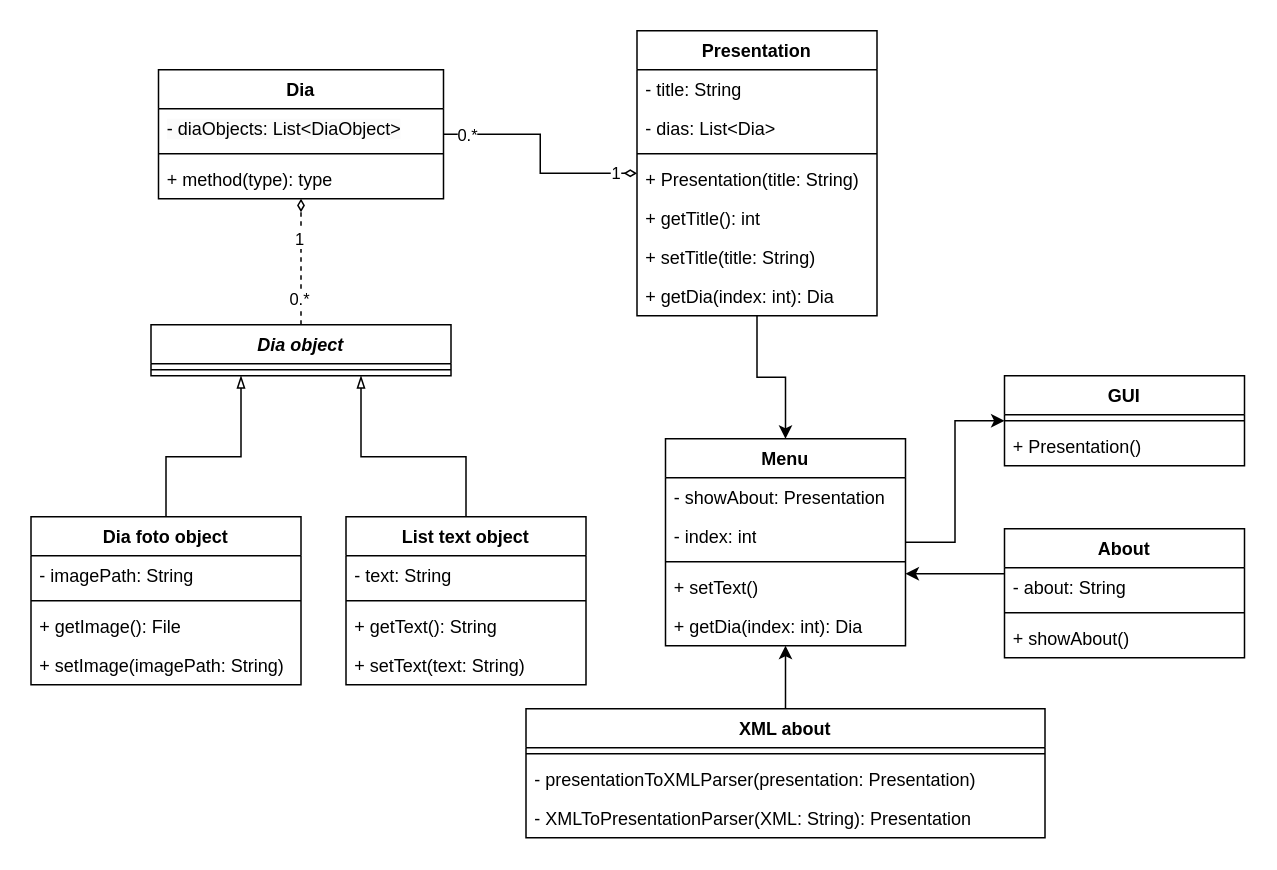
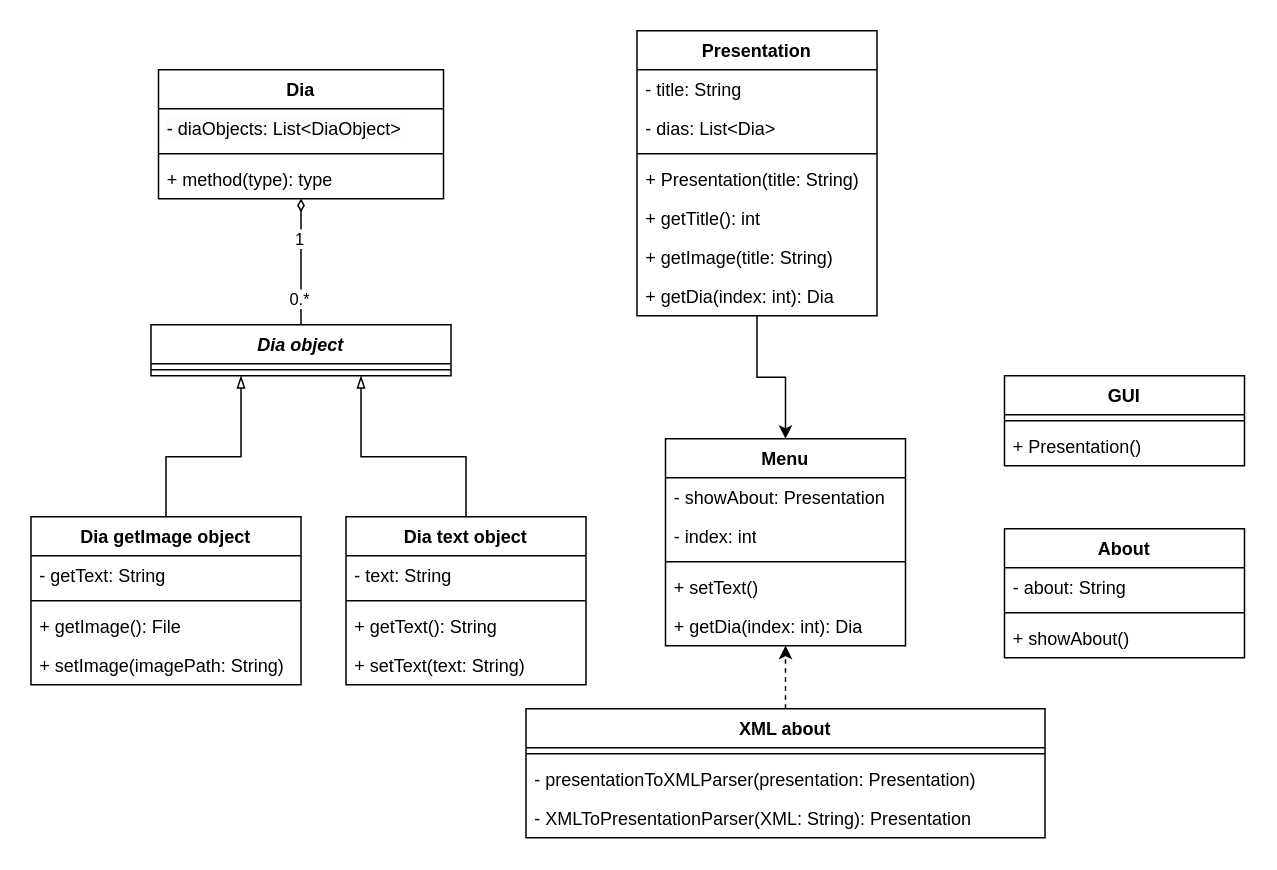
(540, 148) -> none
(753, 259) -> (758, 259)
(301, 269) -> (301, 269)
(955, 486) -> none
(166, 538) -> (166, 538)
(466, 538) -> (466, 538)
(959, 574) -> none
(124, 577) -> (116, 577)
(785, 681) -> (785, 681)
